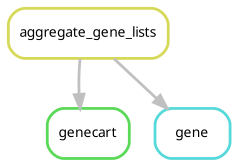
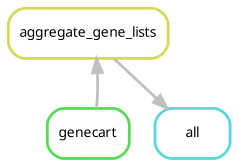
(79, 77) -> (98, 91)
(193, 133) -> (193, 133)
